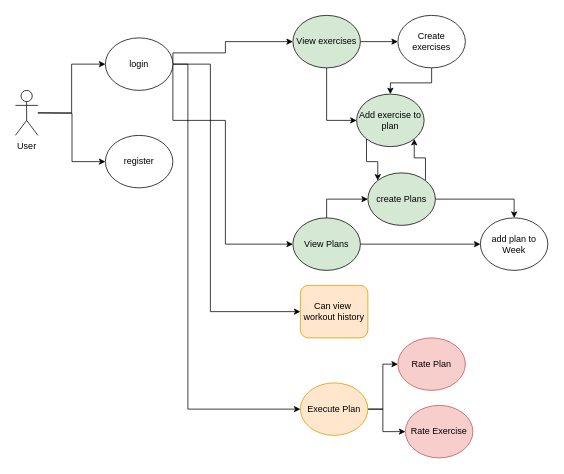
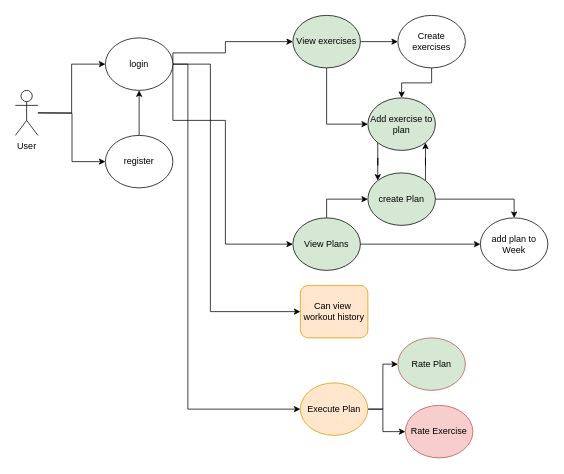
none -> (139, 97)
(390, 120) -> (402, 124)
(402, 199) -> (402, 199)
(432, 364) -> (432, 364)
